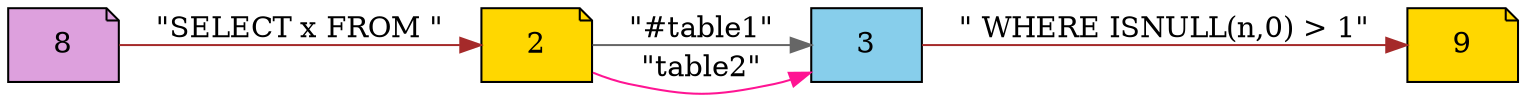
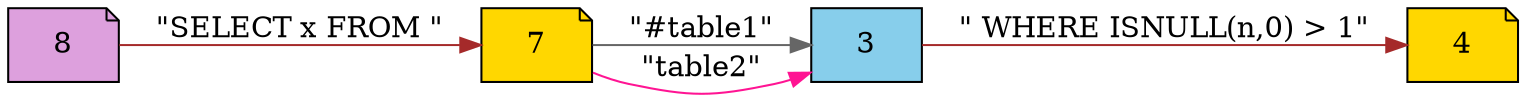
(537, 45) -> (537, 45)
(1463, 45) -> (1463, 45)
